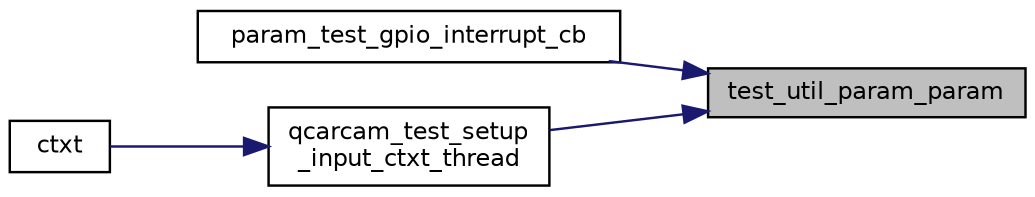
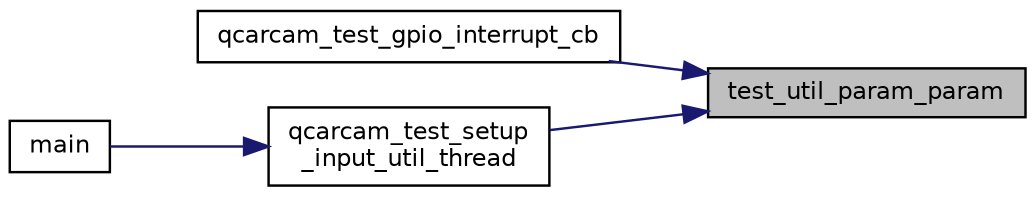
(409, 37) -> (409, 37)
(60, 146) -> (60, 146)
(409, 146) -> (409, 146)
